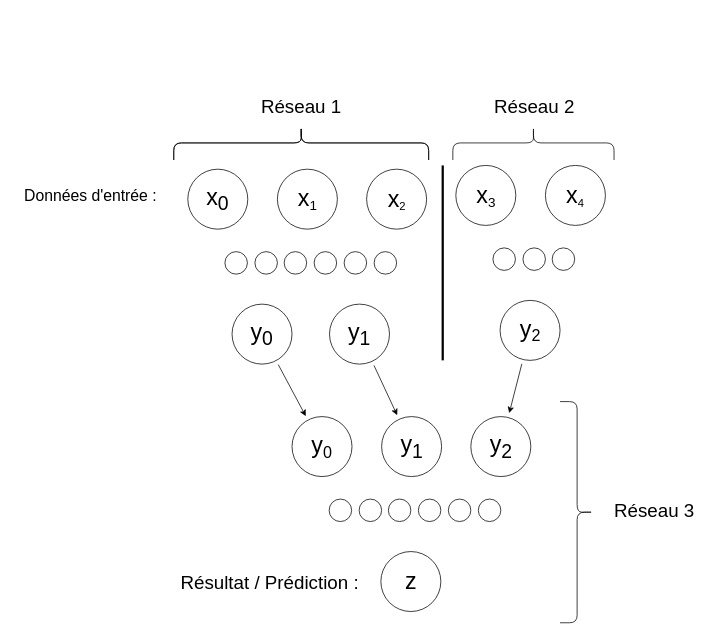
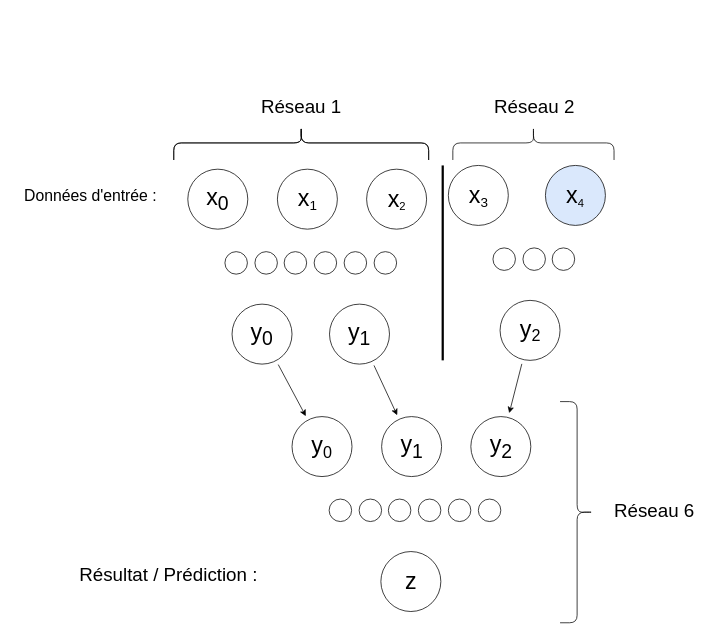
(486, 195) -> (479, 195)
(576, 195) -> (576, 195)
(655, 510) -> (655, 510)
(269, 582) -> (168, 574)
